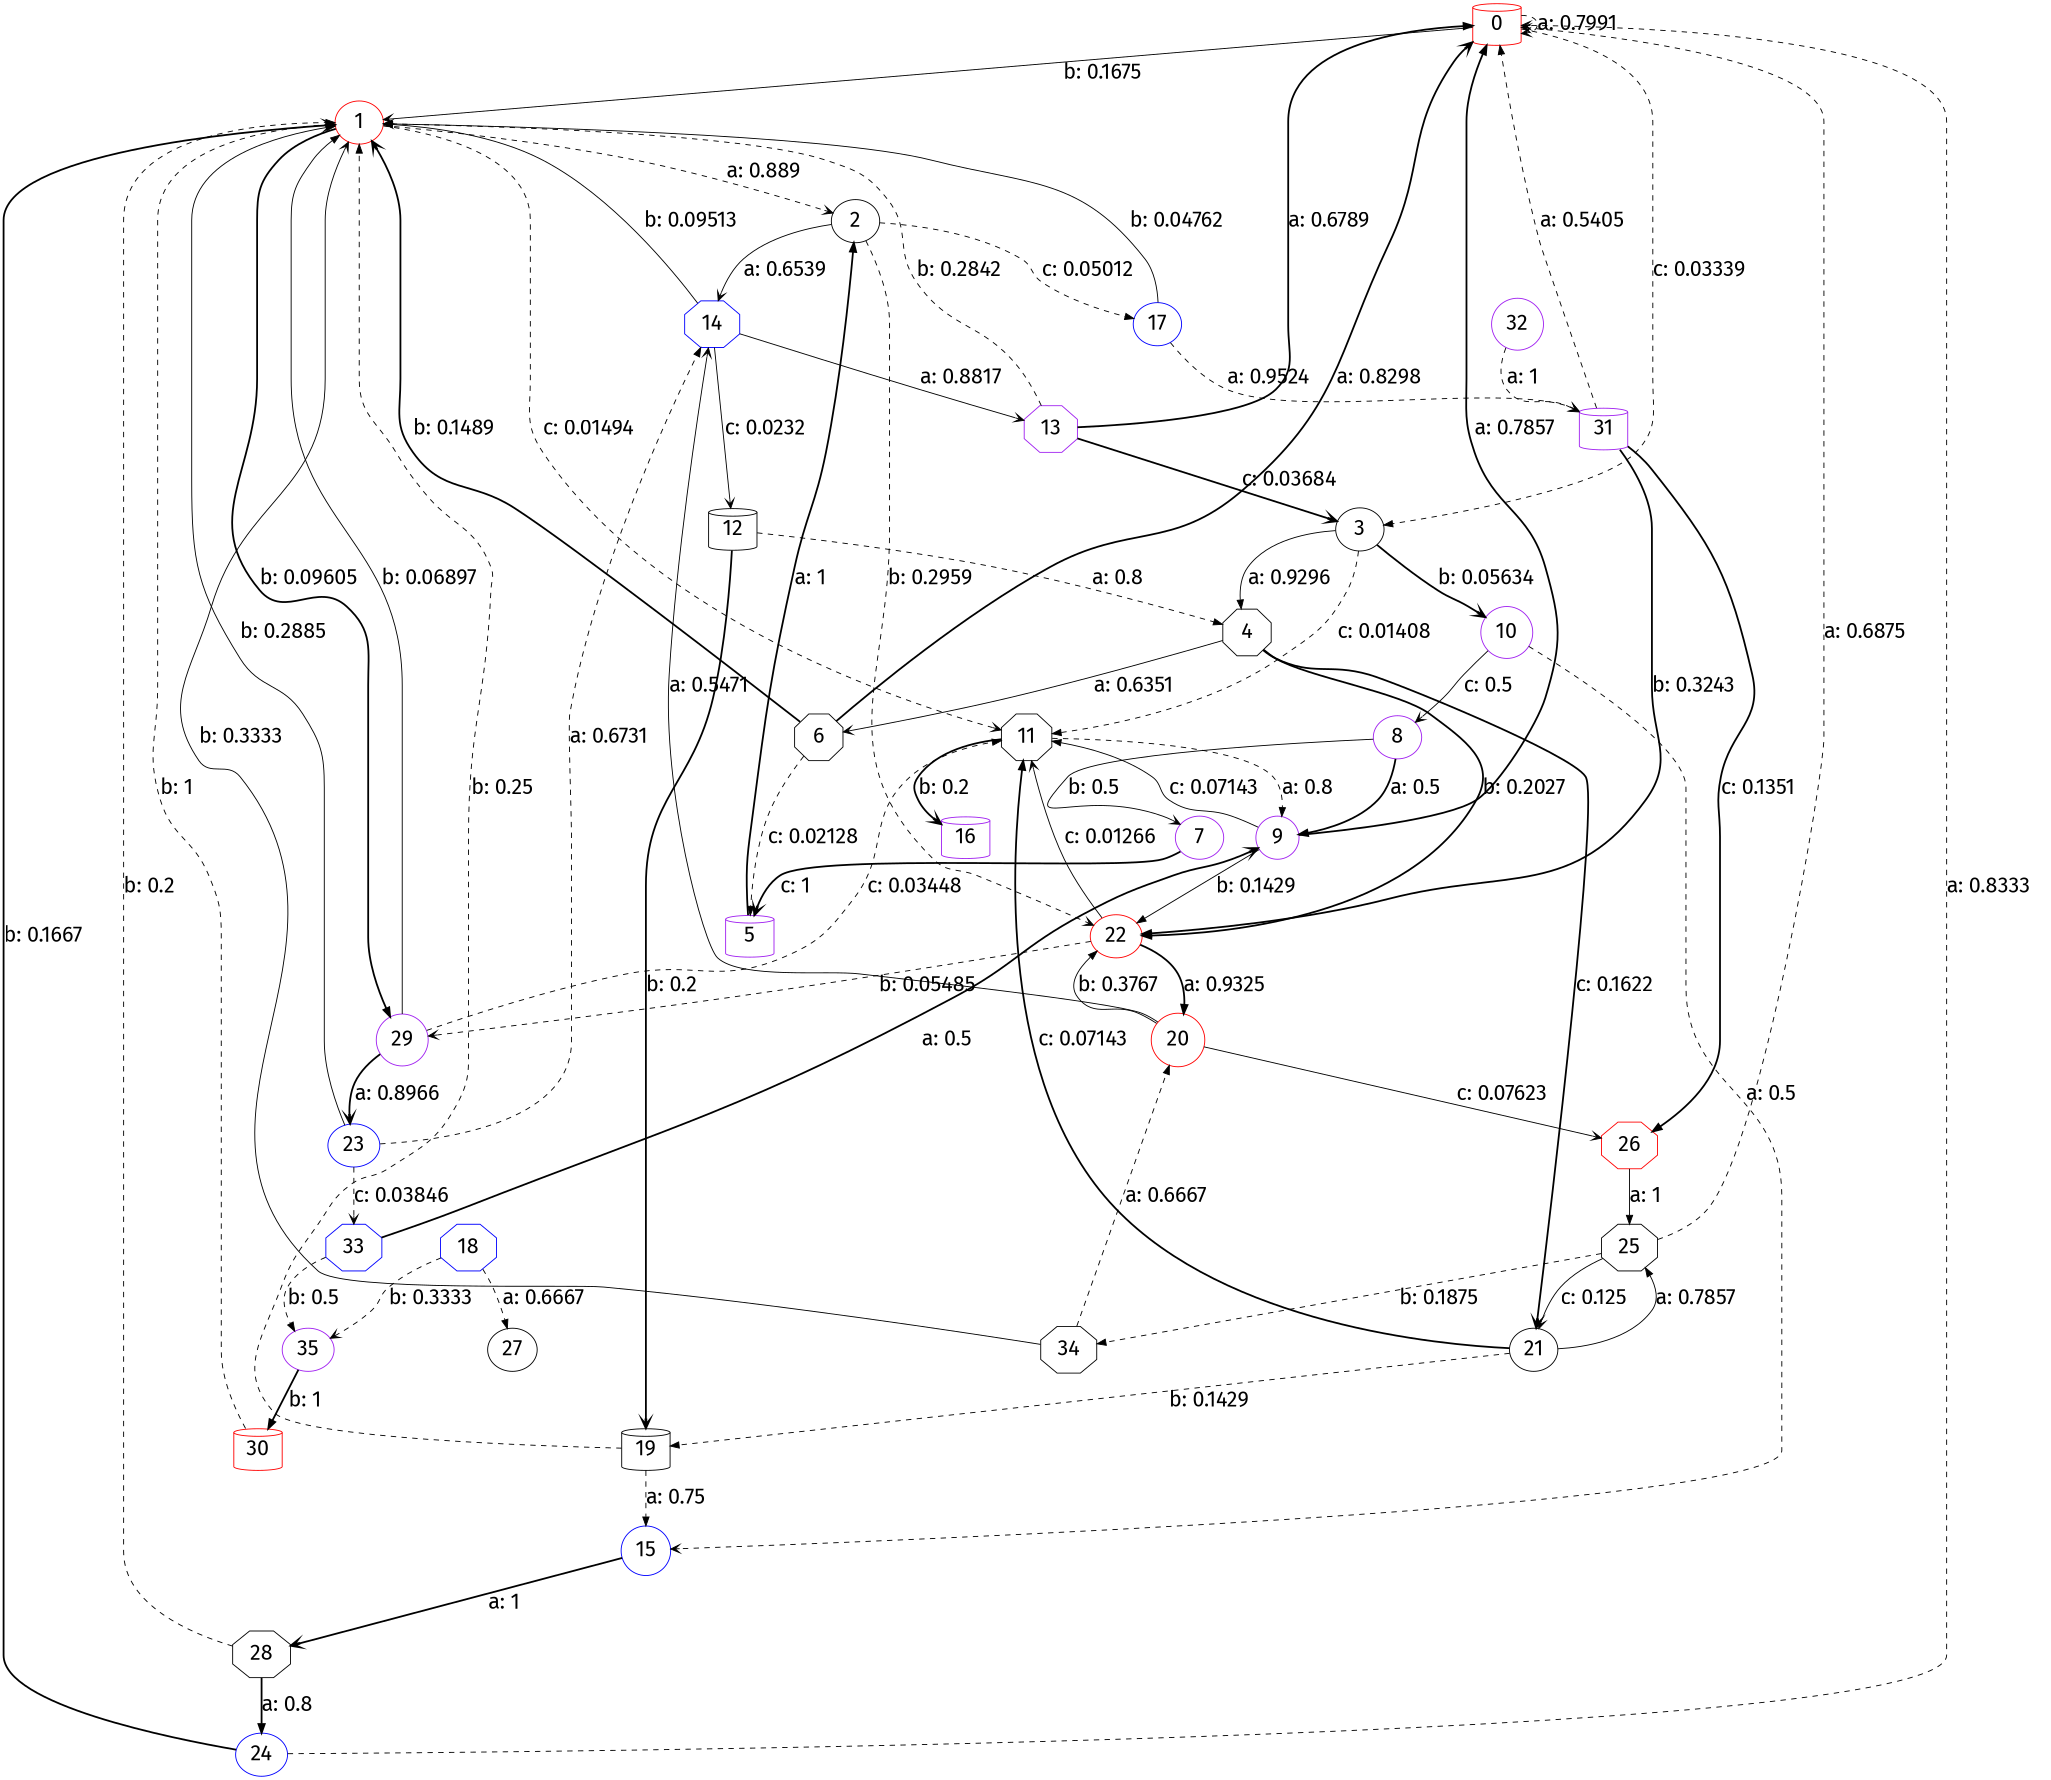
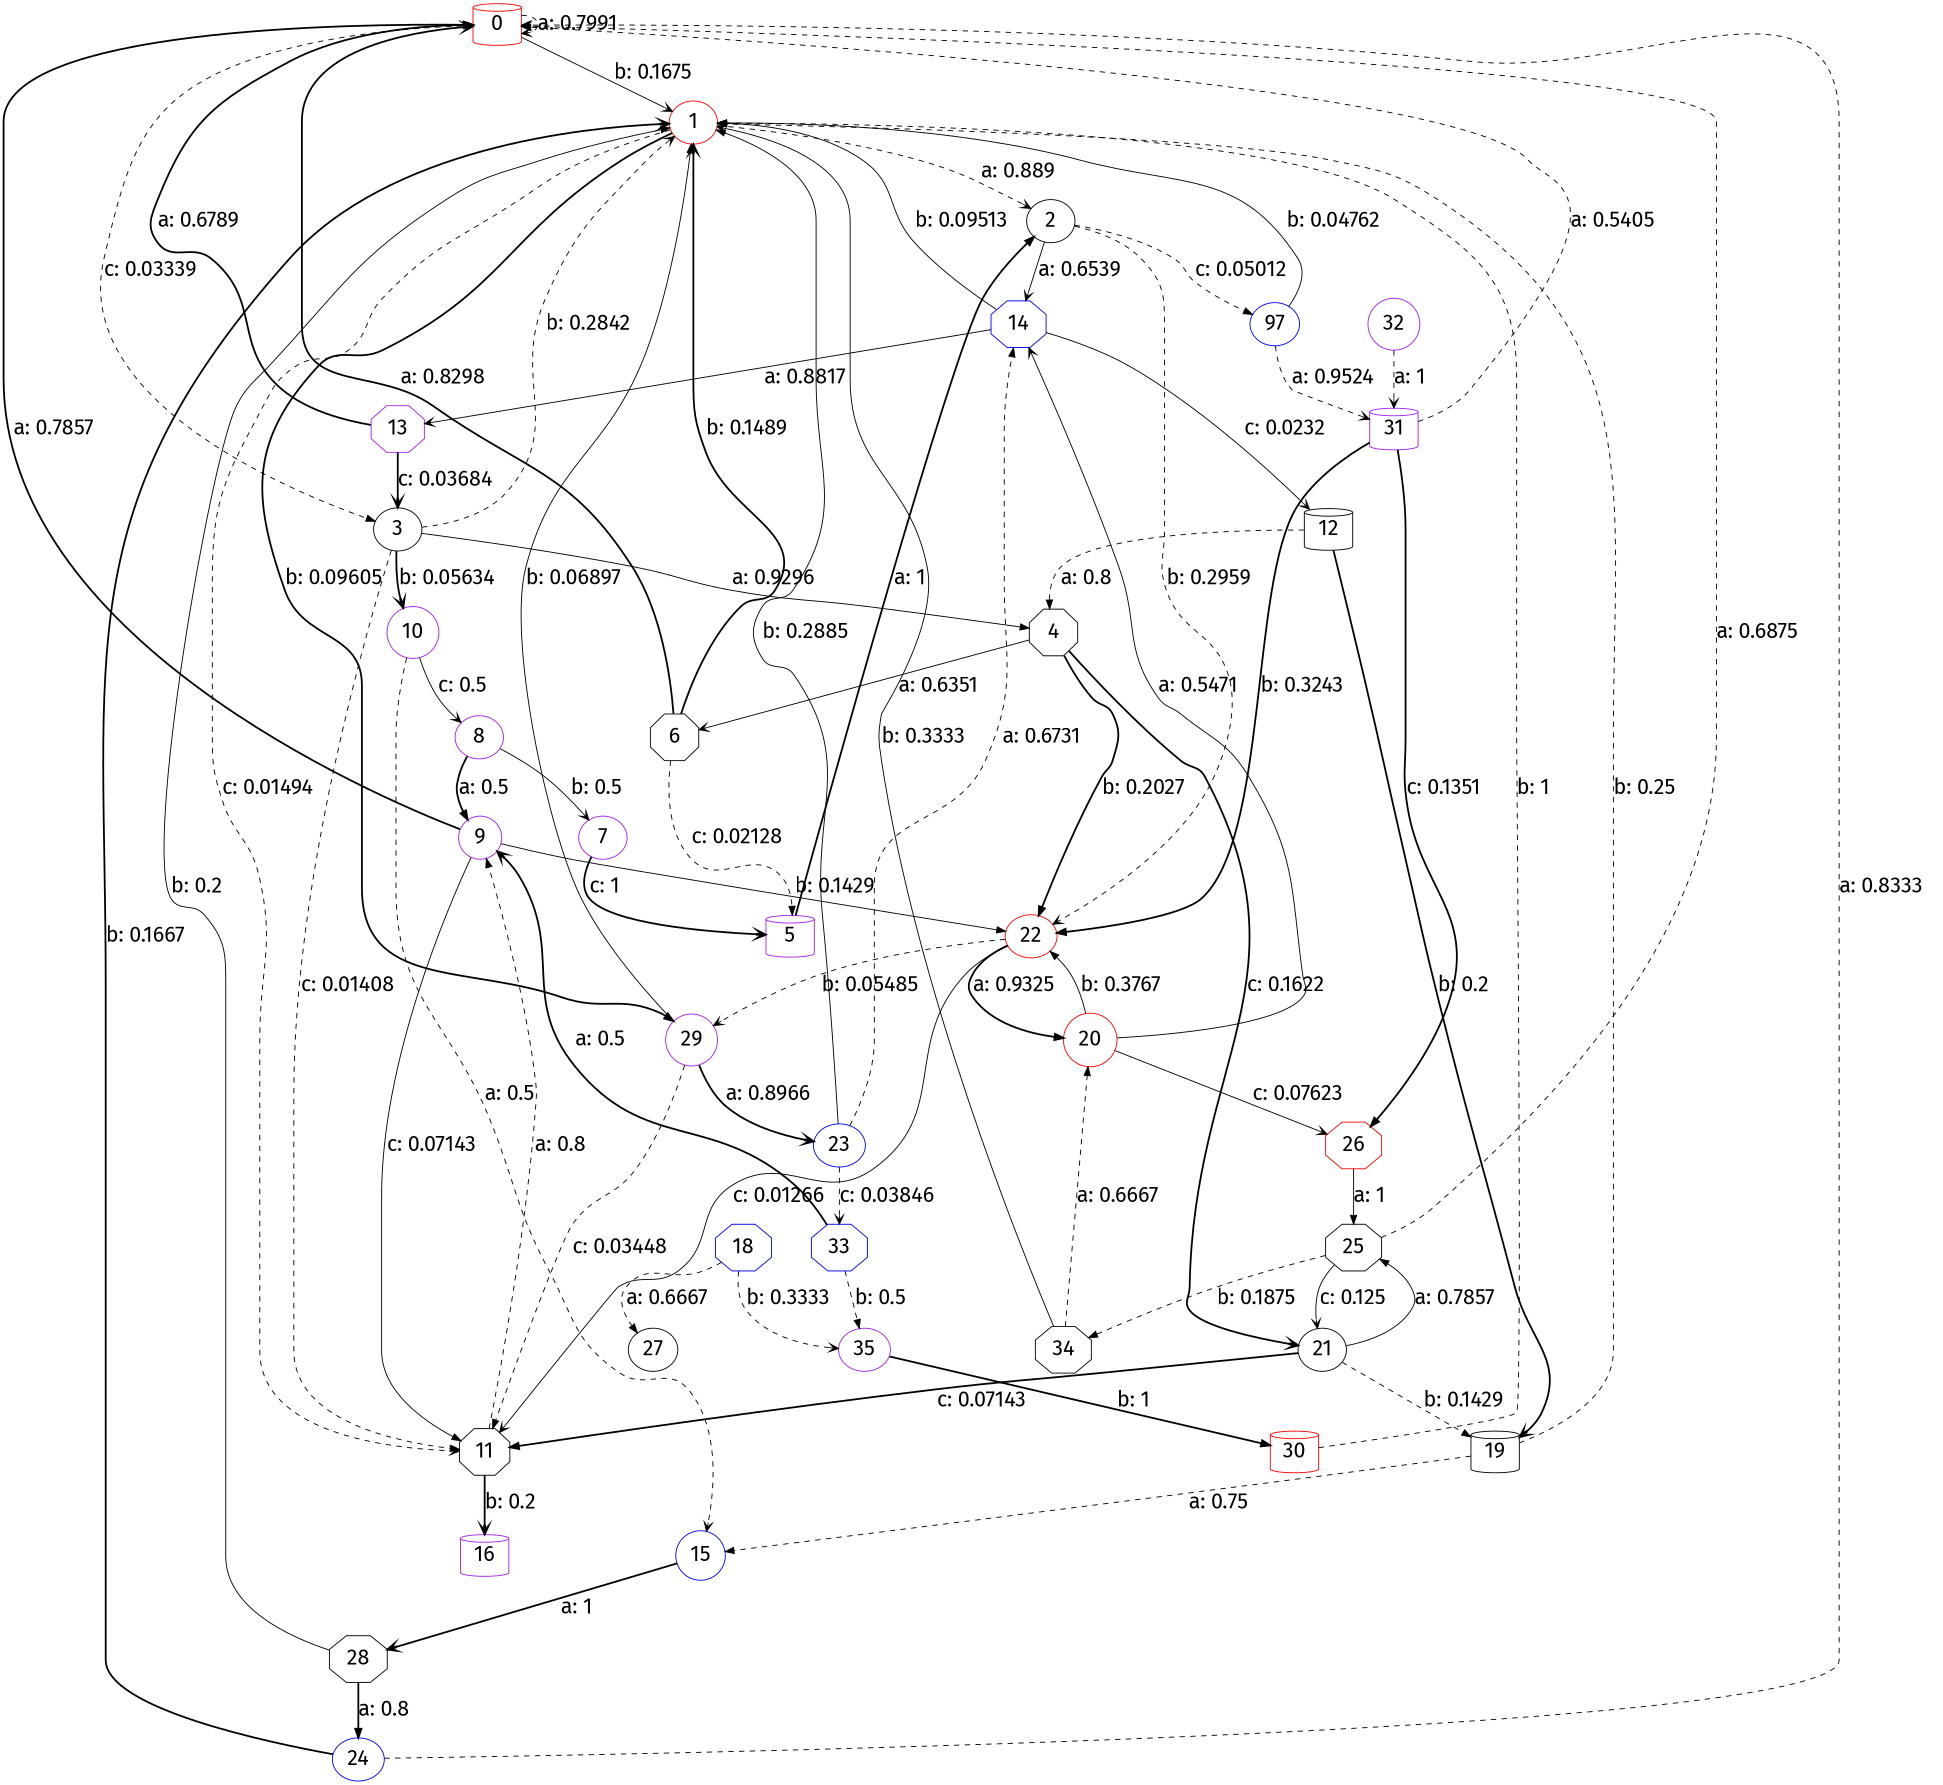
(781, 150) -> (534, 345)
(1157, 324) -> (1275, 324)
(124, 840) -> (166, 805)
